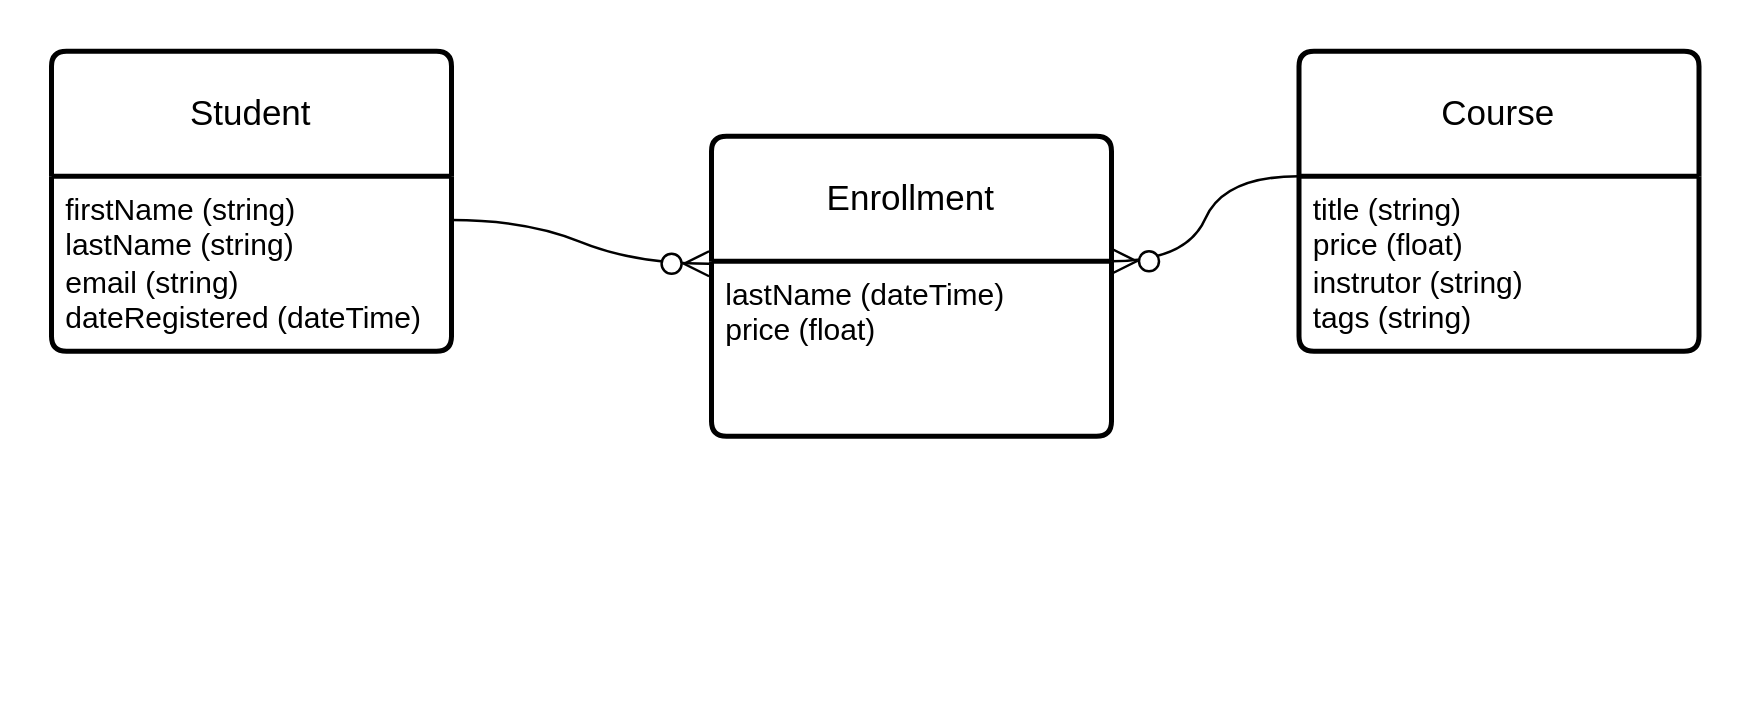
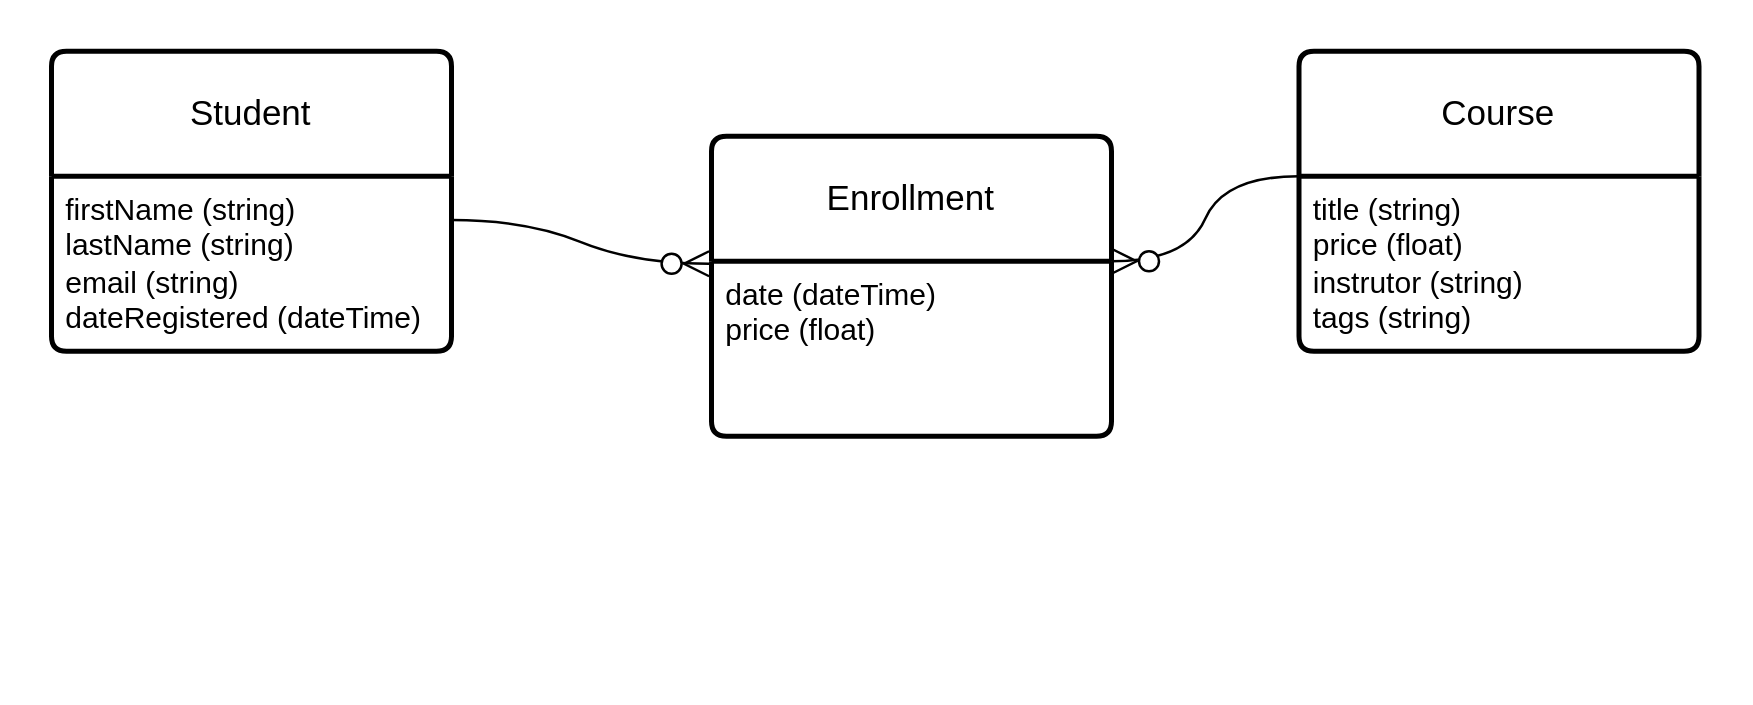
(874, 315) -> (844, 315)
